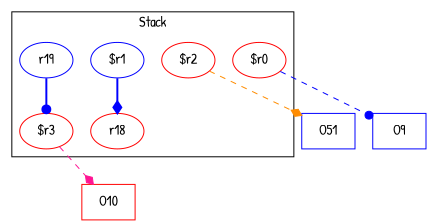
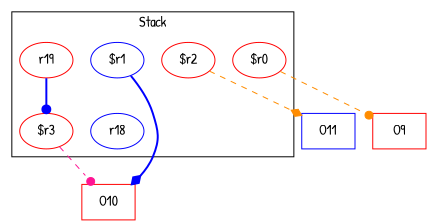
(46, 60) -> (46, 60)
(117, 90) -> (156, 125)
(323, 92) -> (323, 92)
(117, 131) -> (117, 131)
(328, 131) -> (328, 131)
(399, 131) -> (399, 131)
(74, 163) -> (74, 163)
